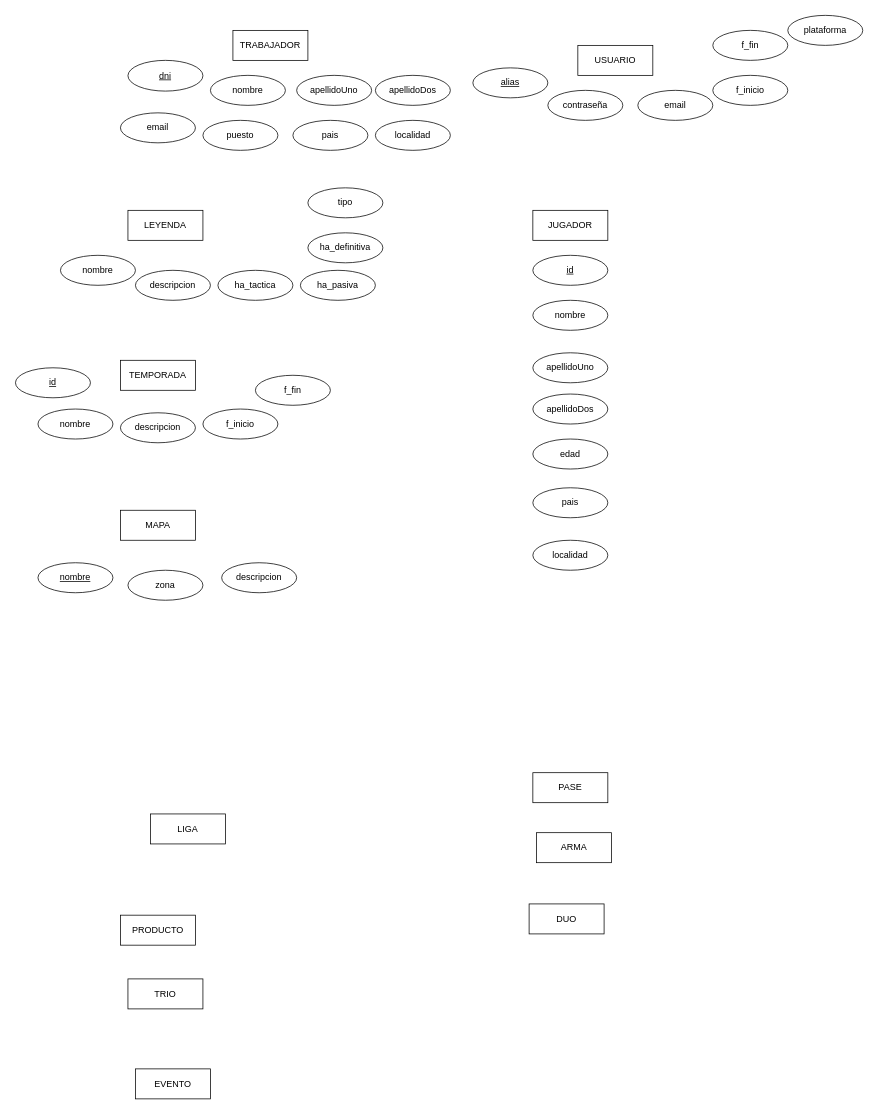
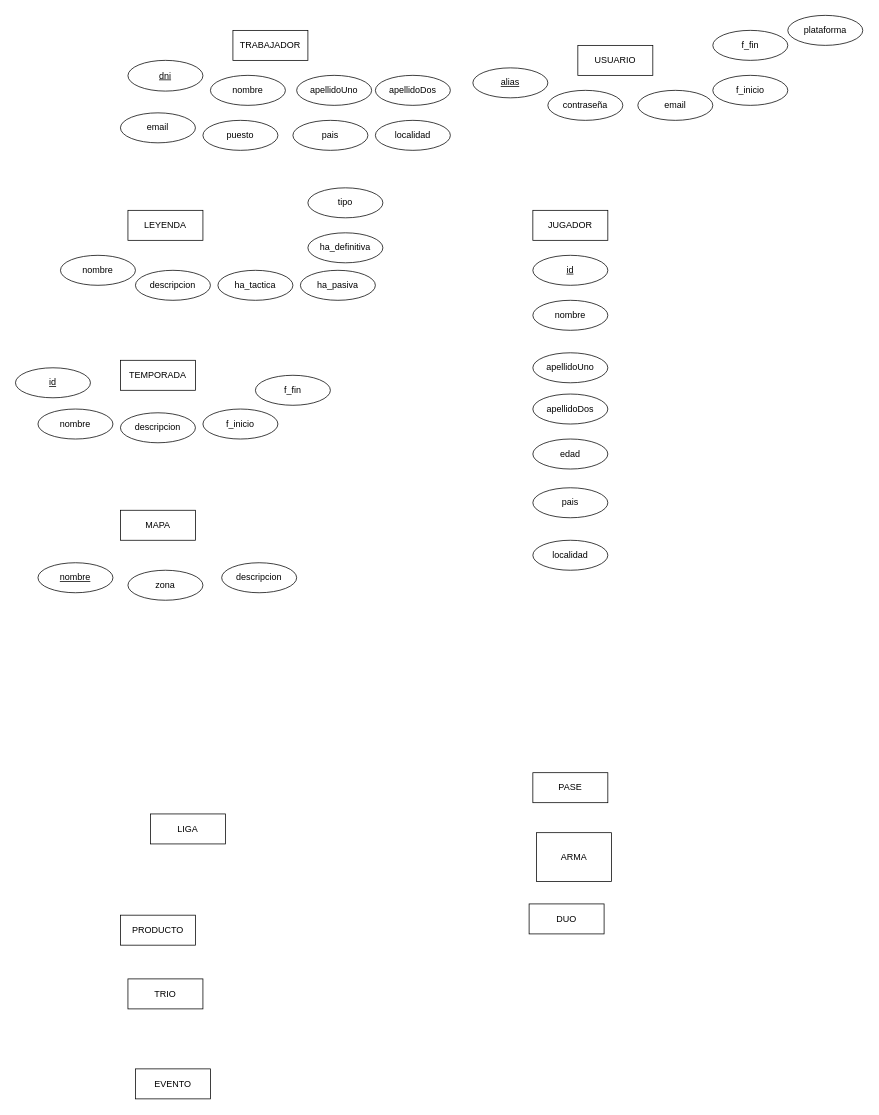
(574, 848) -> (574, 857)
